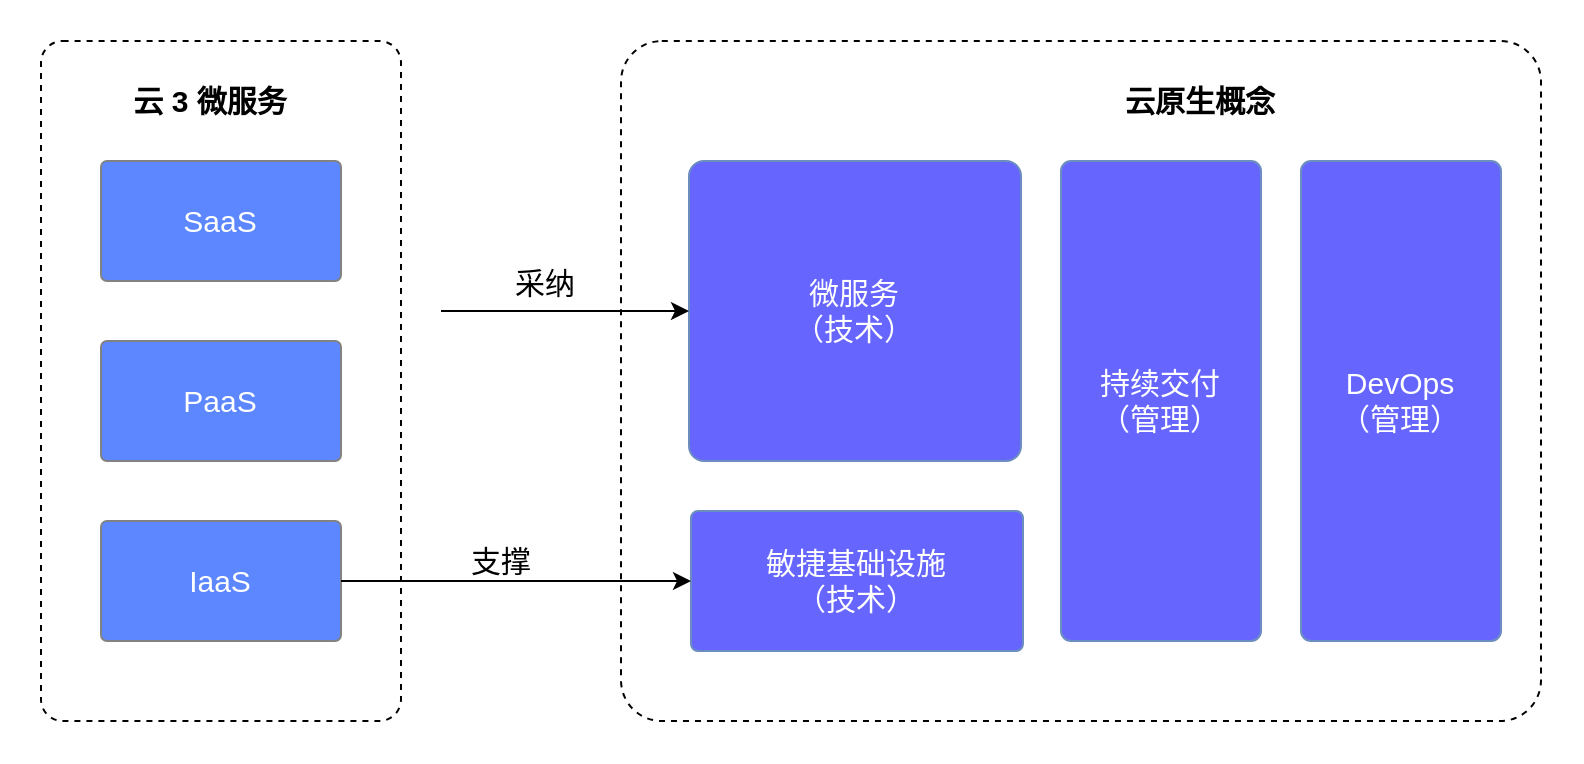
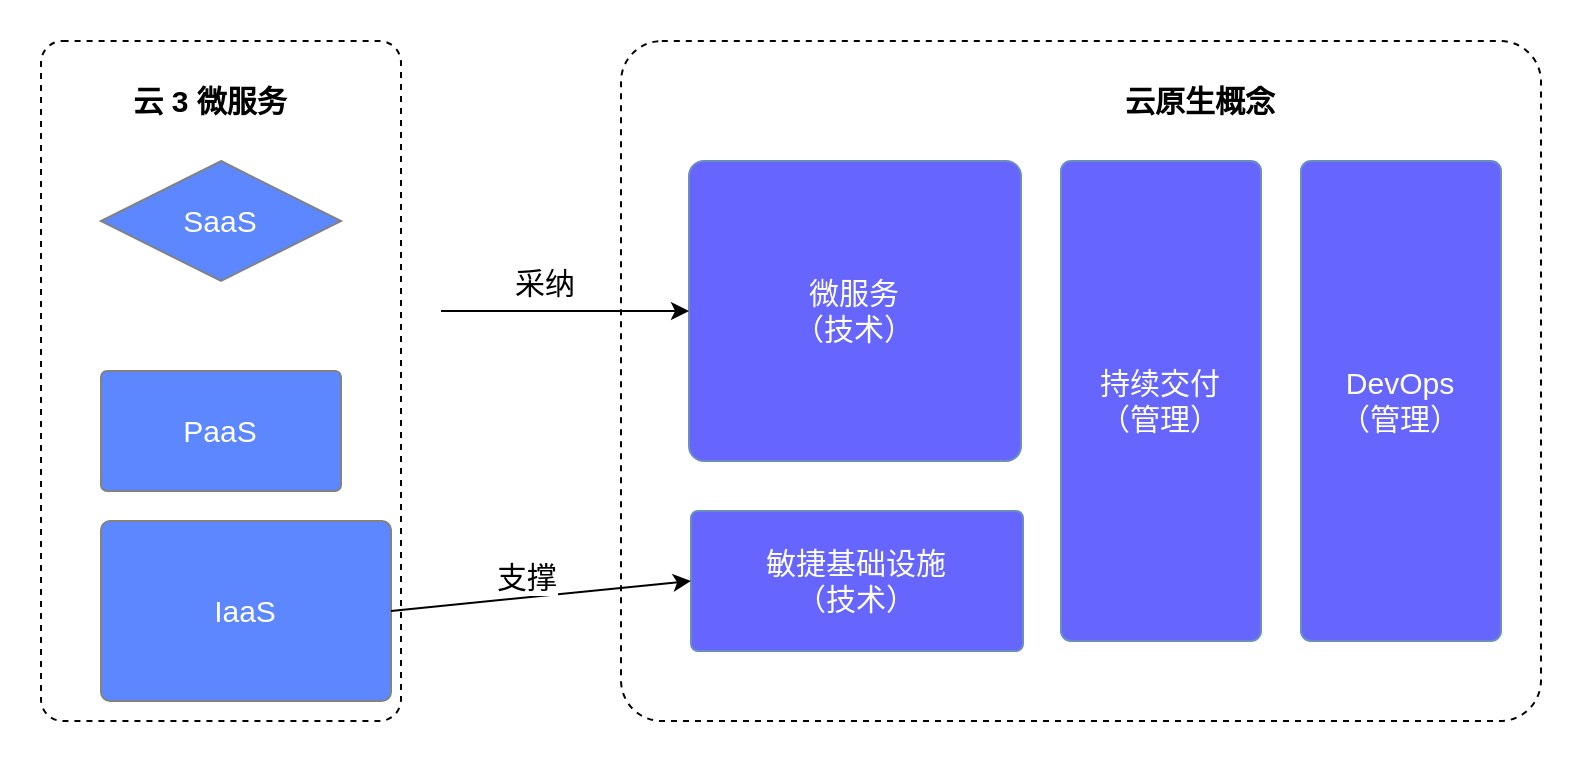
(221, 221) -> (221, 221)
(221, 401) -> (221, 431)
(221, 581) -> (246, 611)
